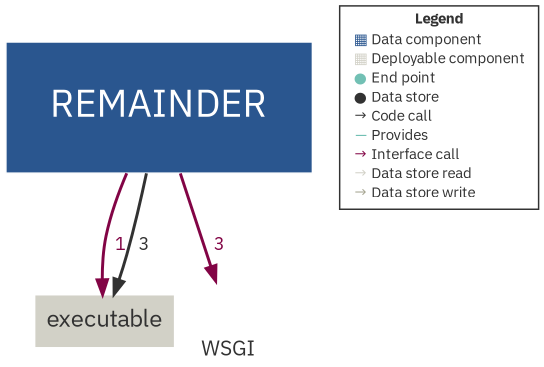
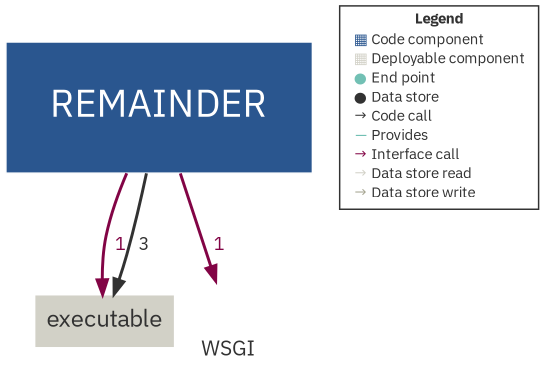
(427, 40) -> (428, 40)
(215, 245) -> (215, 245)
